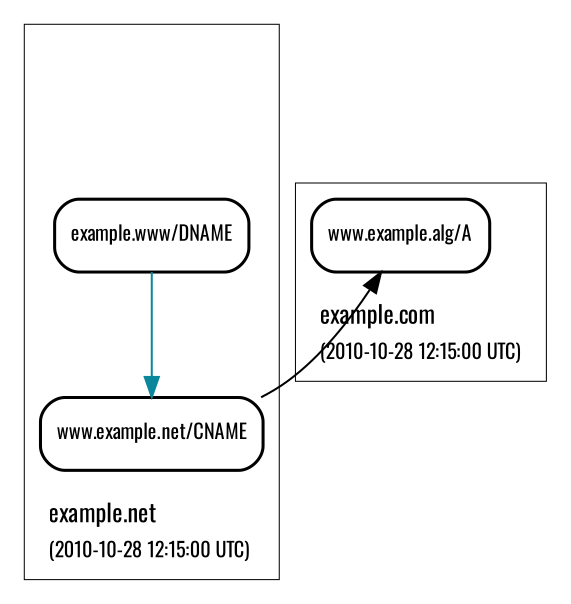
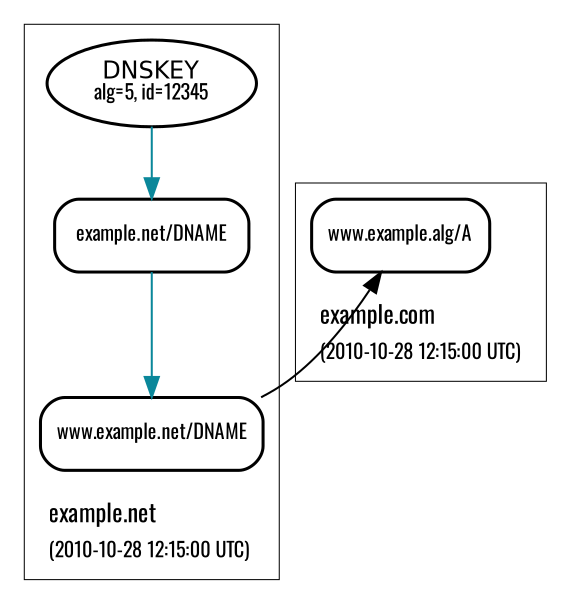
none -> (152, 83)
(152, 236) -> (152, 236)
(152, 434) -> (152, 434)
